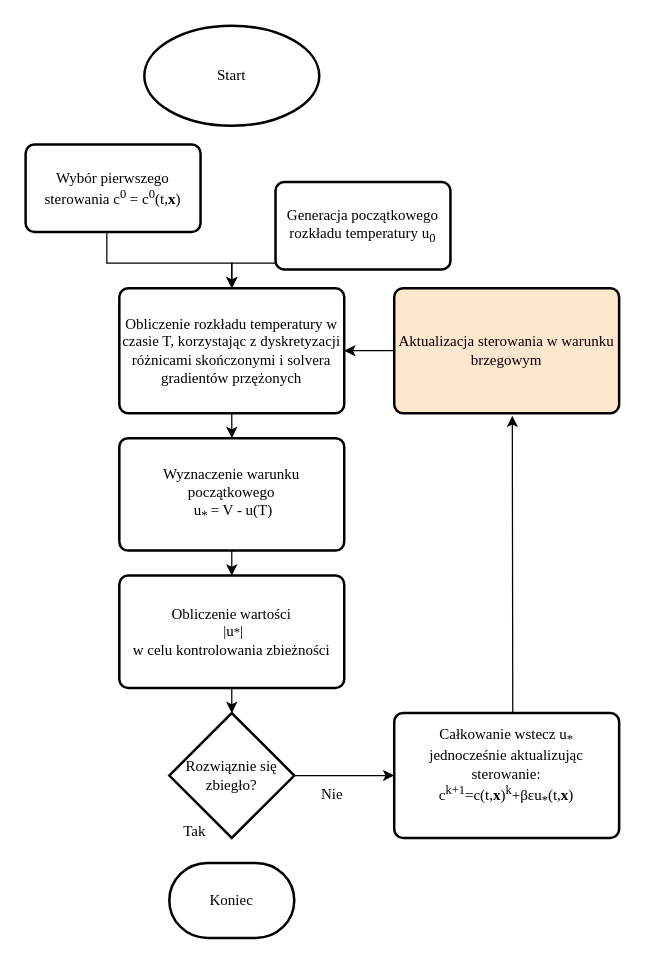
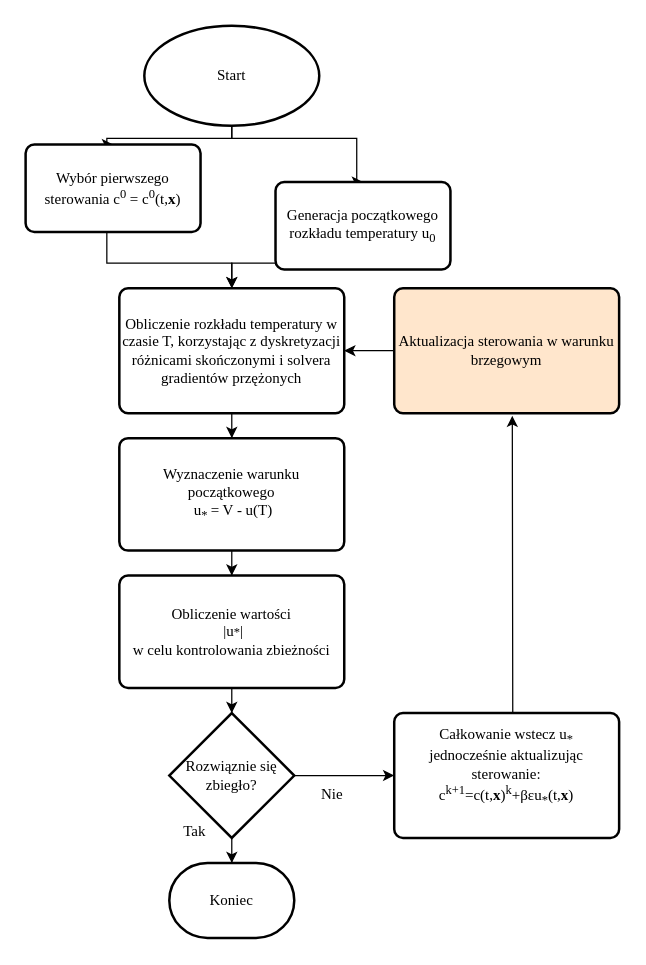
none -> (165, 138)
none -> (317, 138)
none -> (232, 855)
